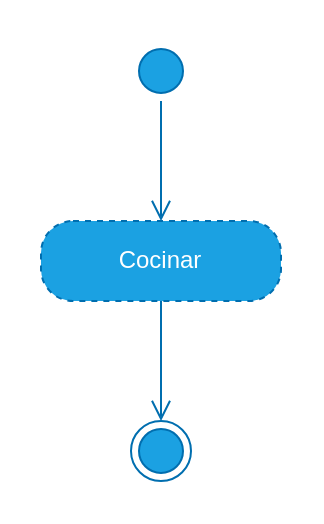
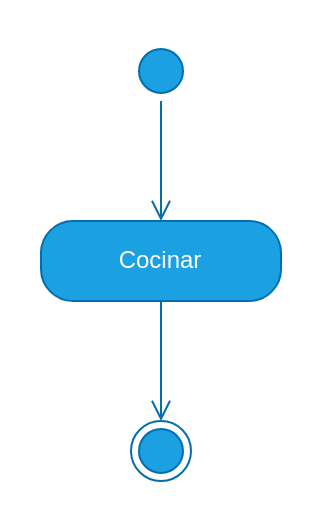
(161, 261) -> (161, 261)
